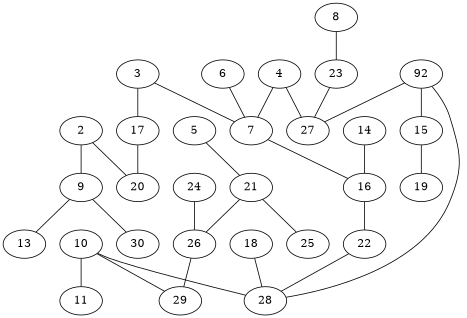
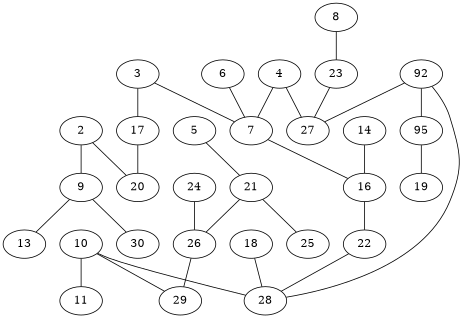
(421, 131) -> (421, 131)
